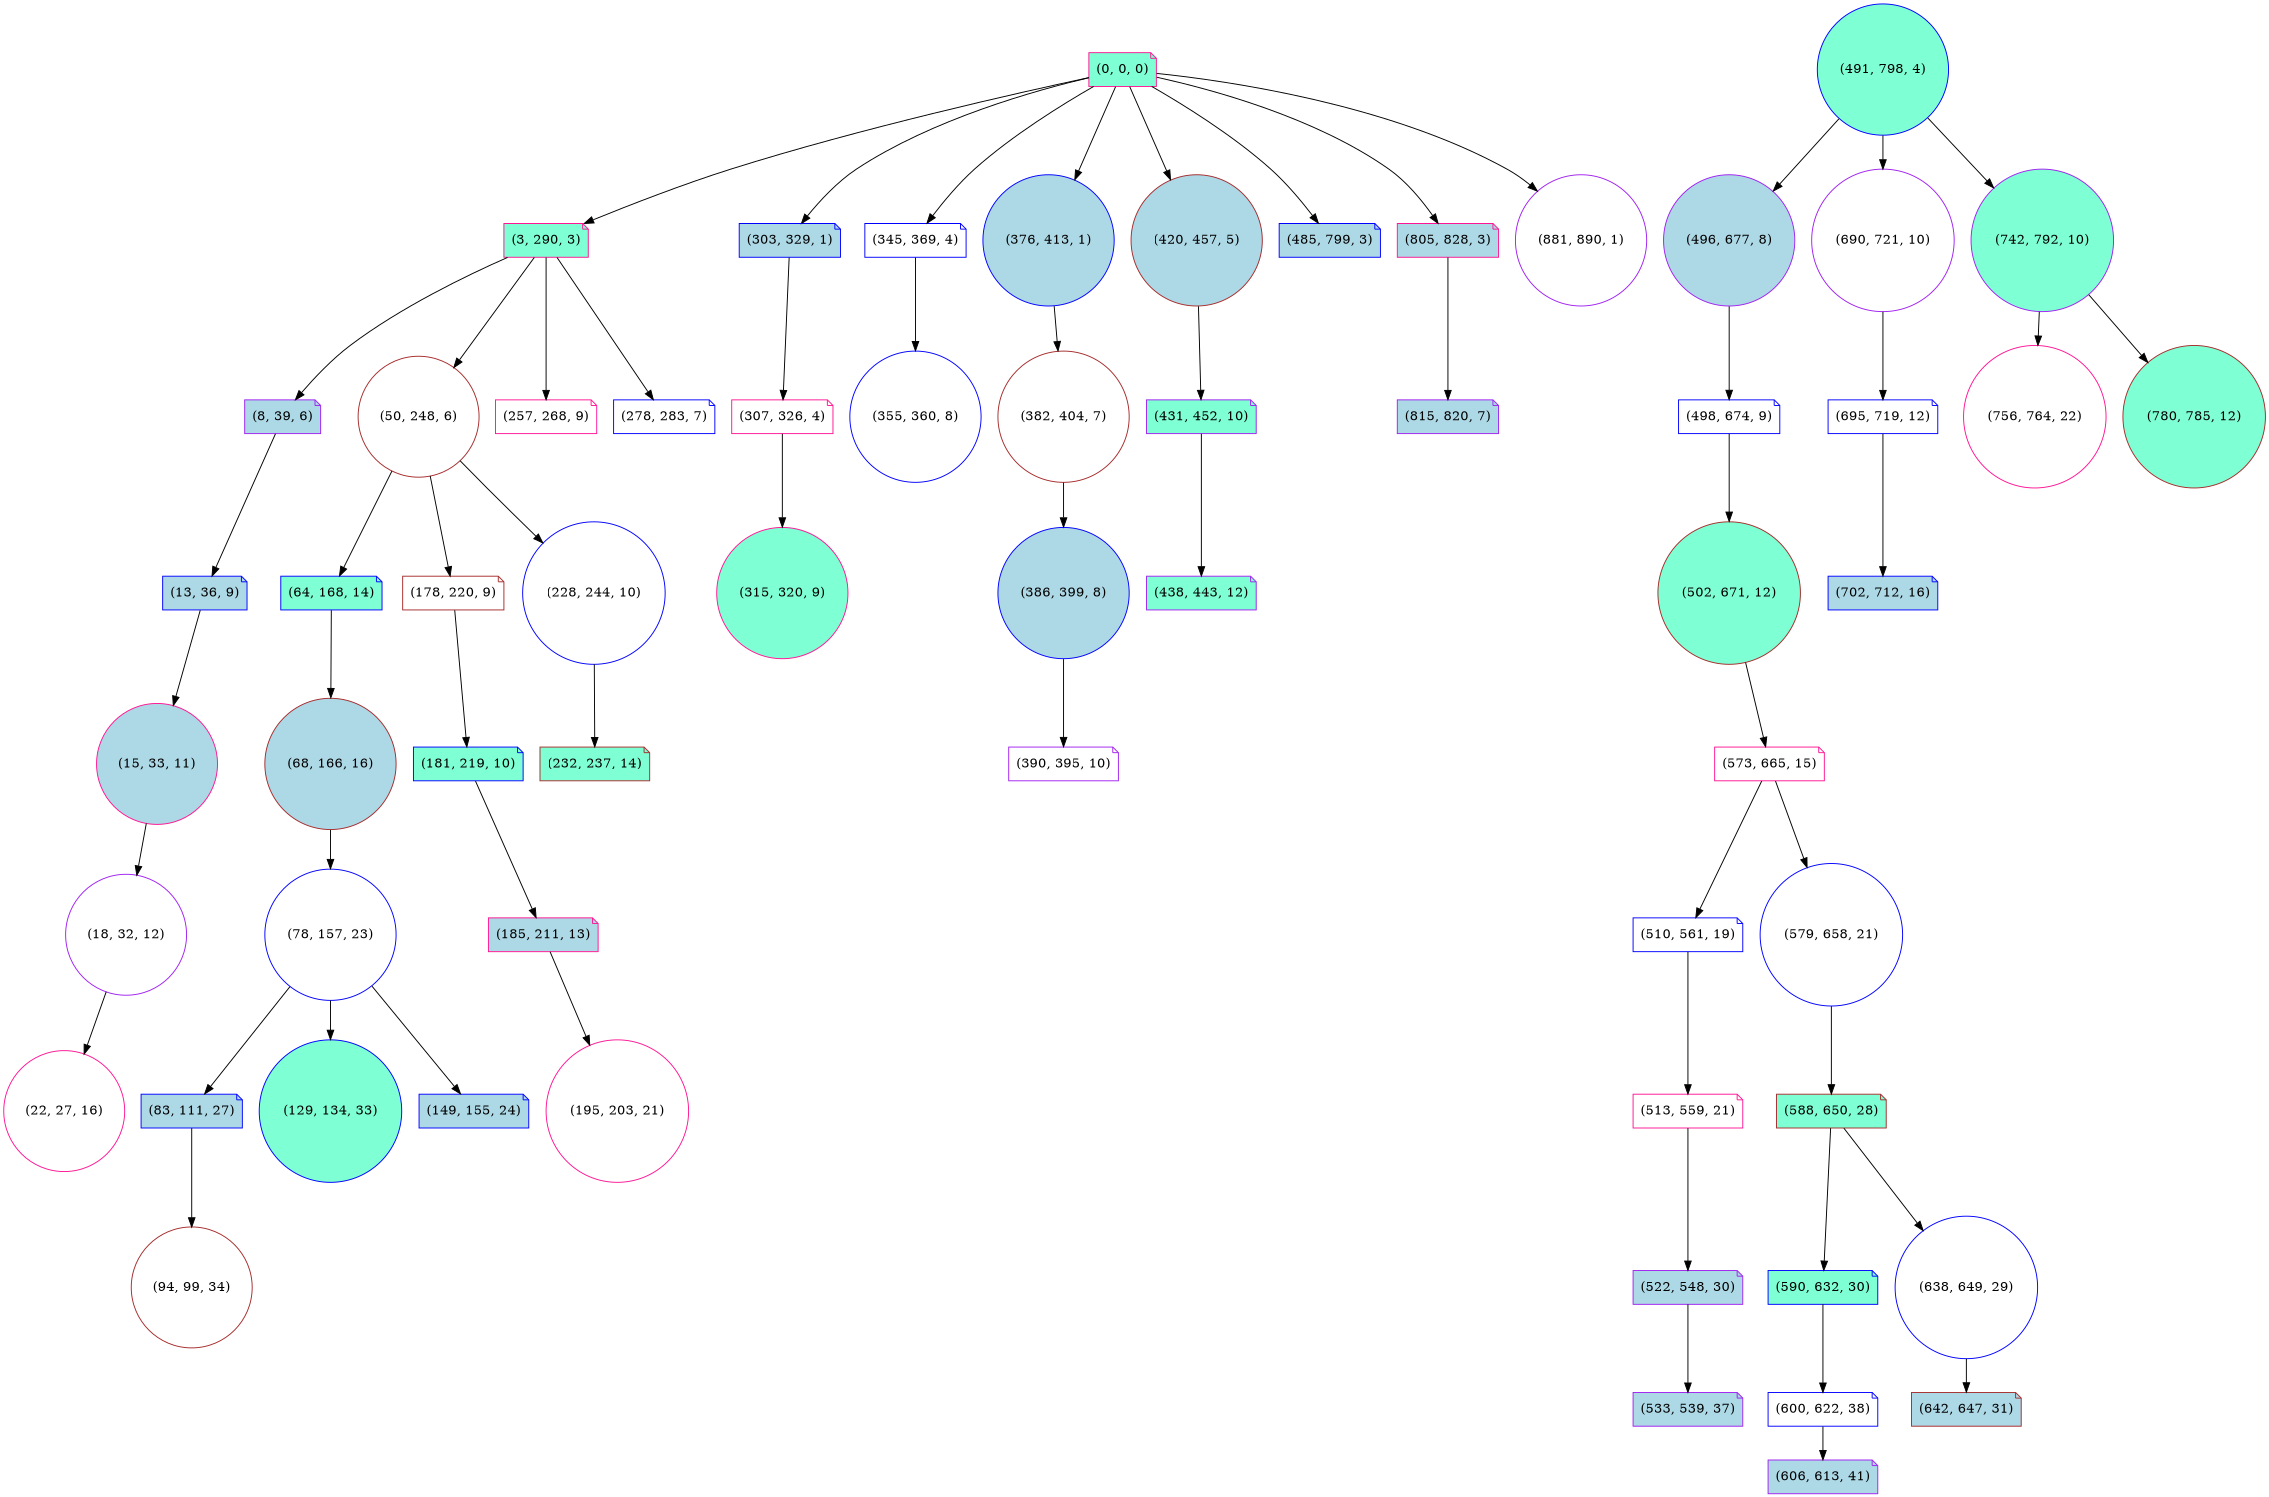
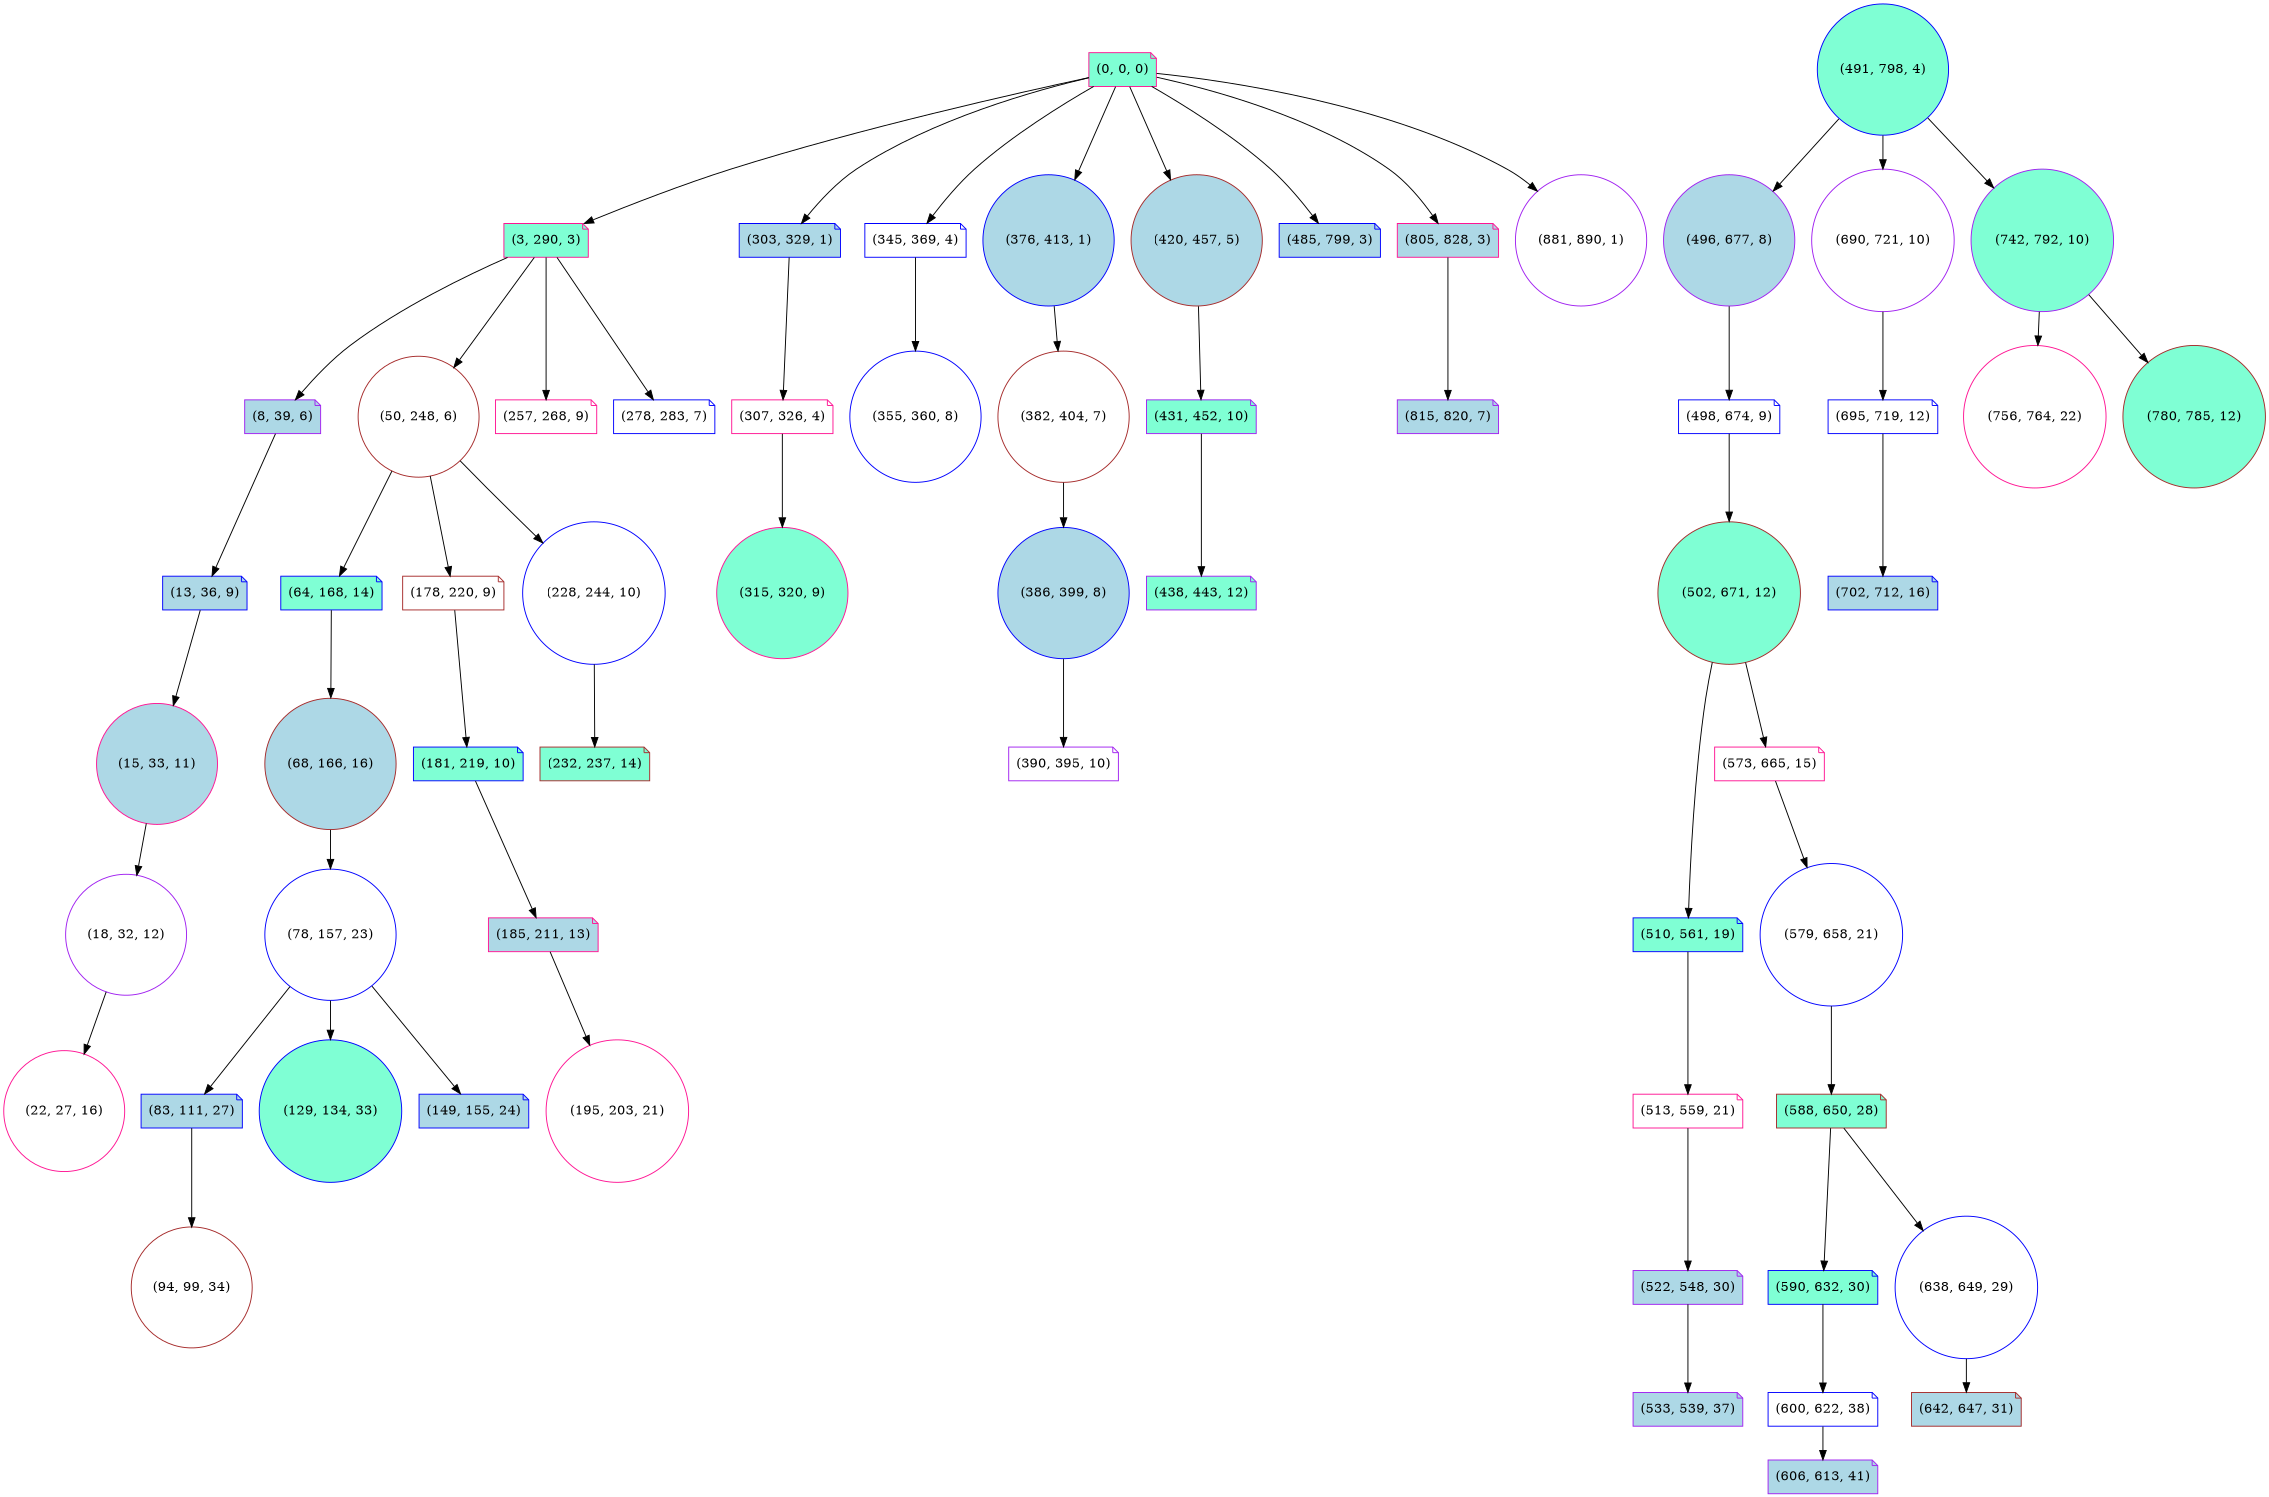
(1731, 845) -> (1696, 785)
(1688, 935) -> (1688, 935)
